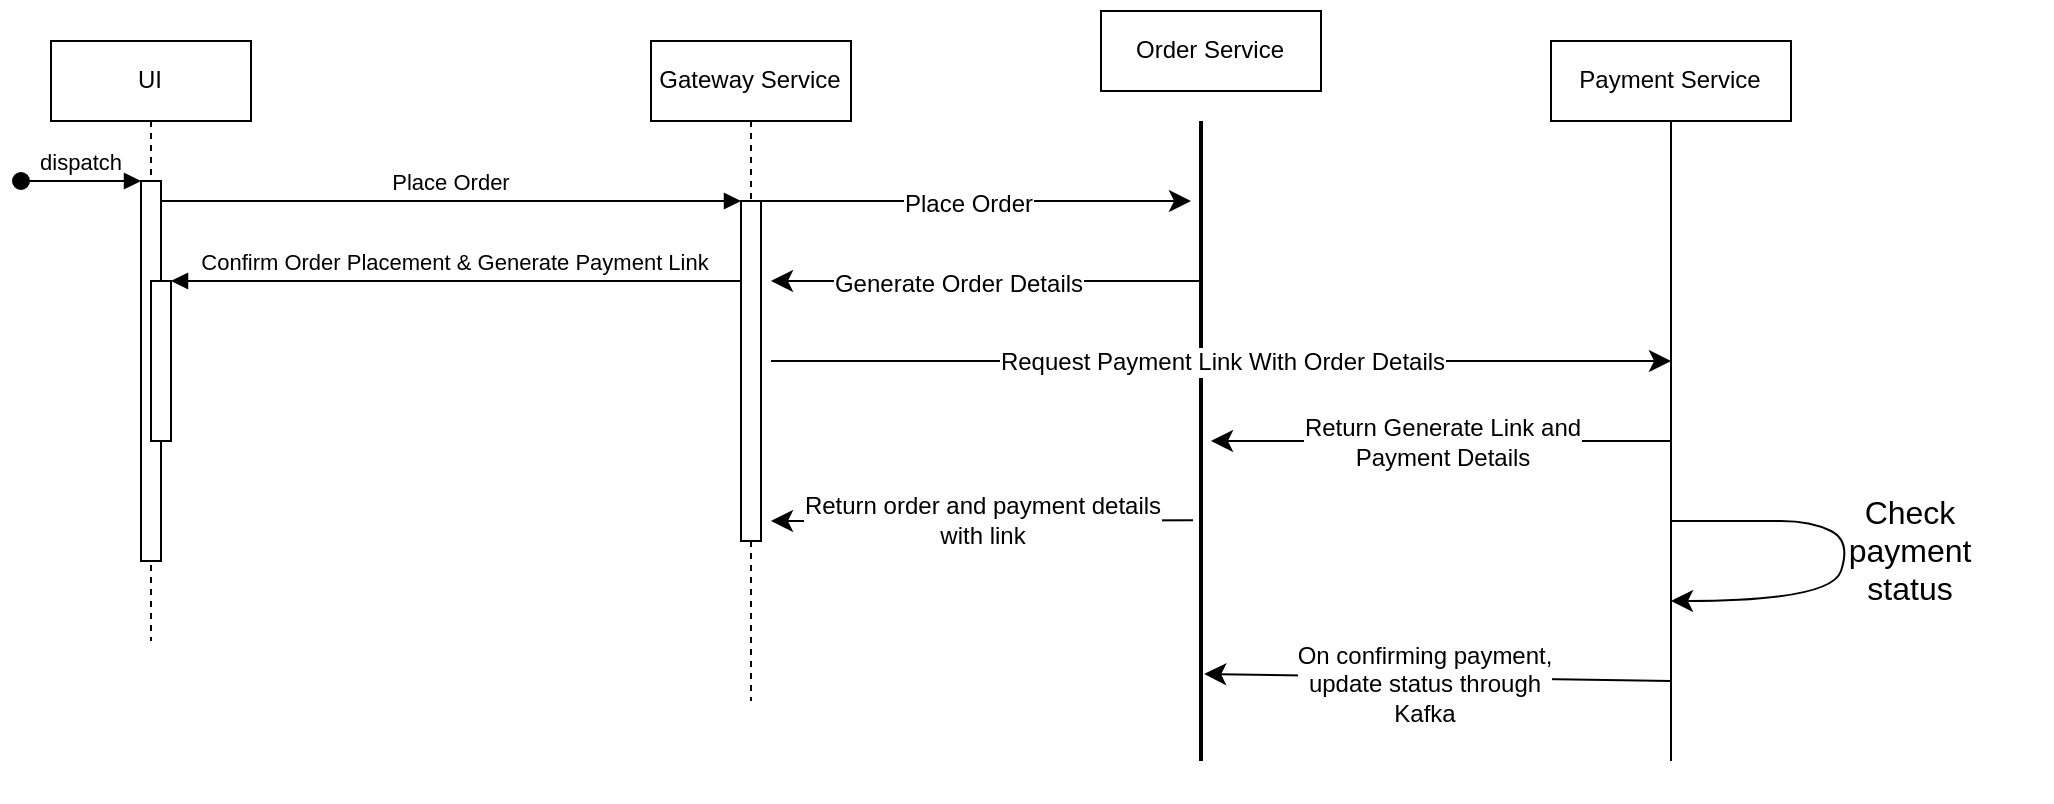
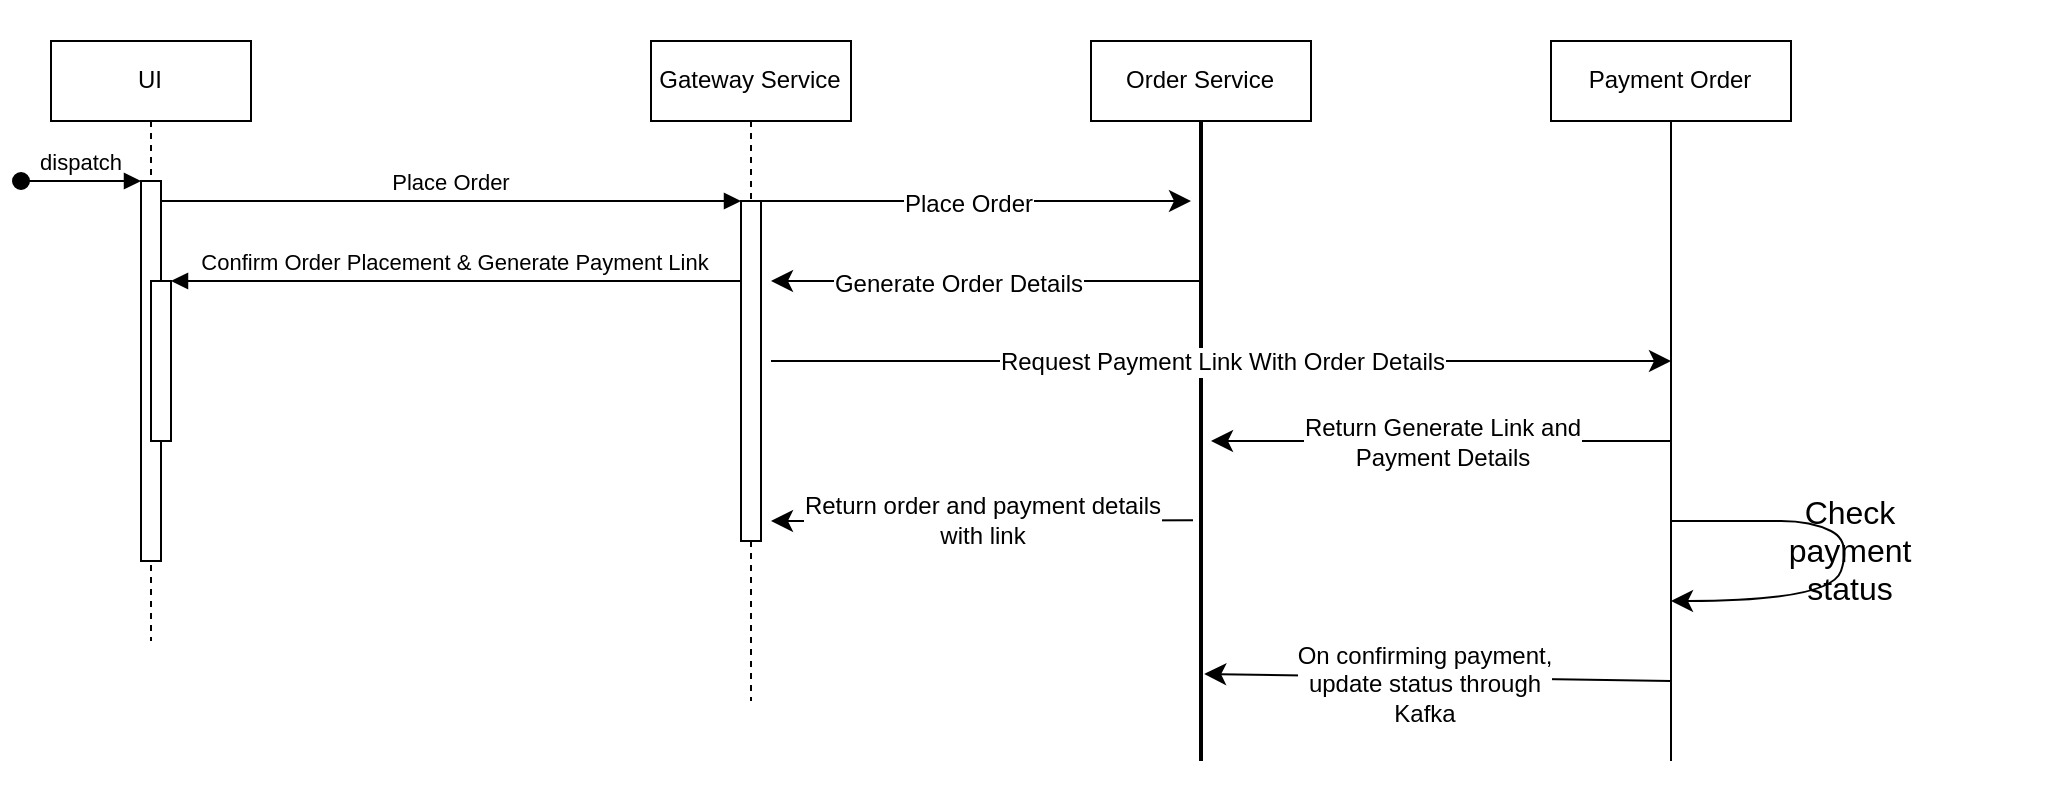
(1211, 51) -> (1201, 81)
(1671, 81) -> (1671, 81)
(1911, 551) -> (1851, 551)
